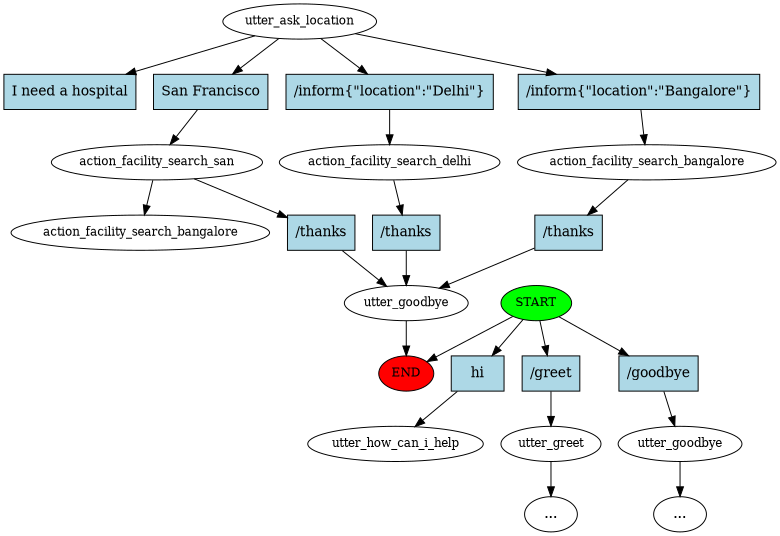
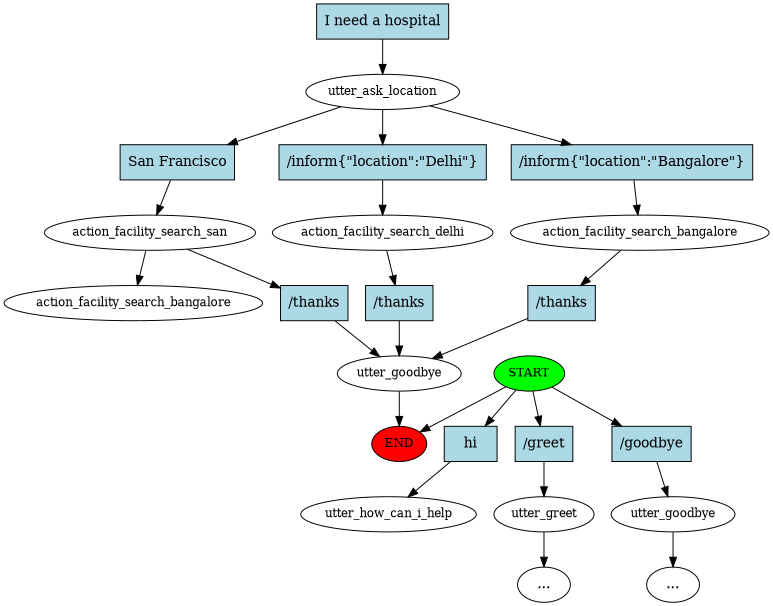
(195, 54) -> (383, 52)
